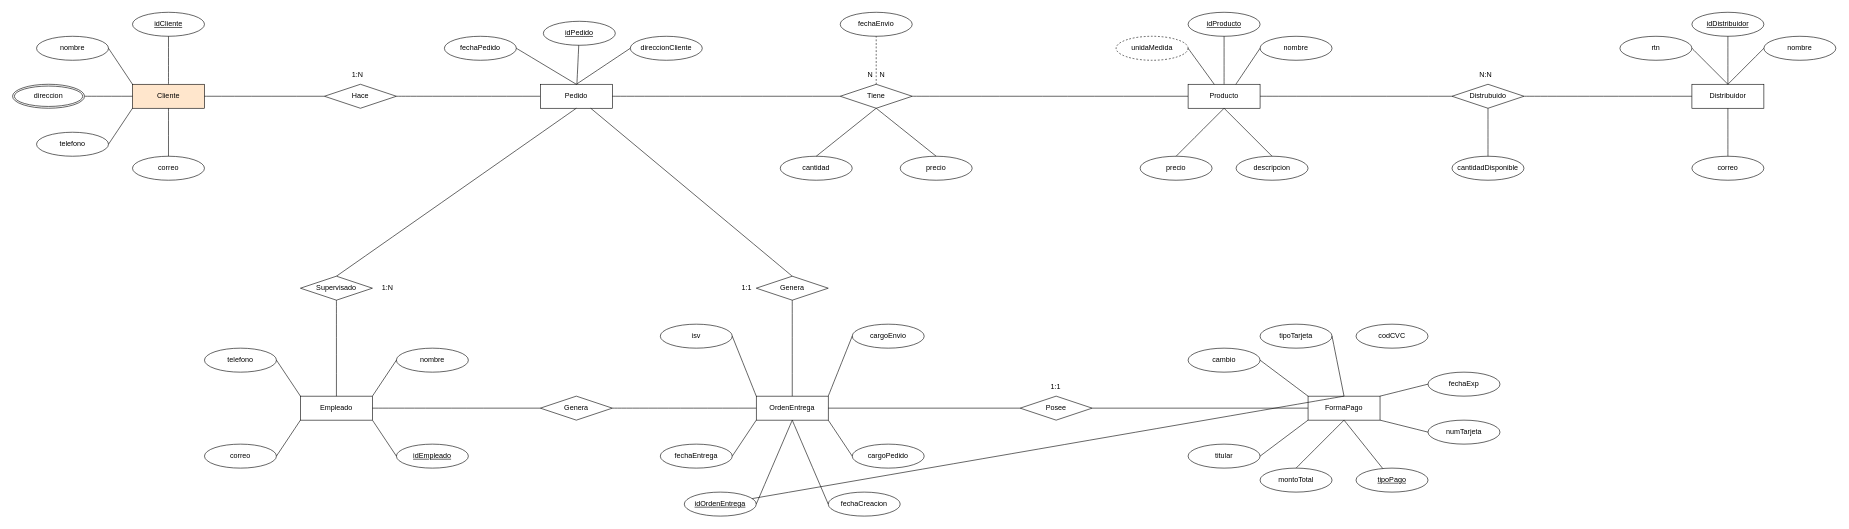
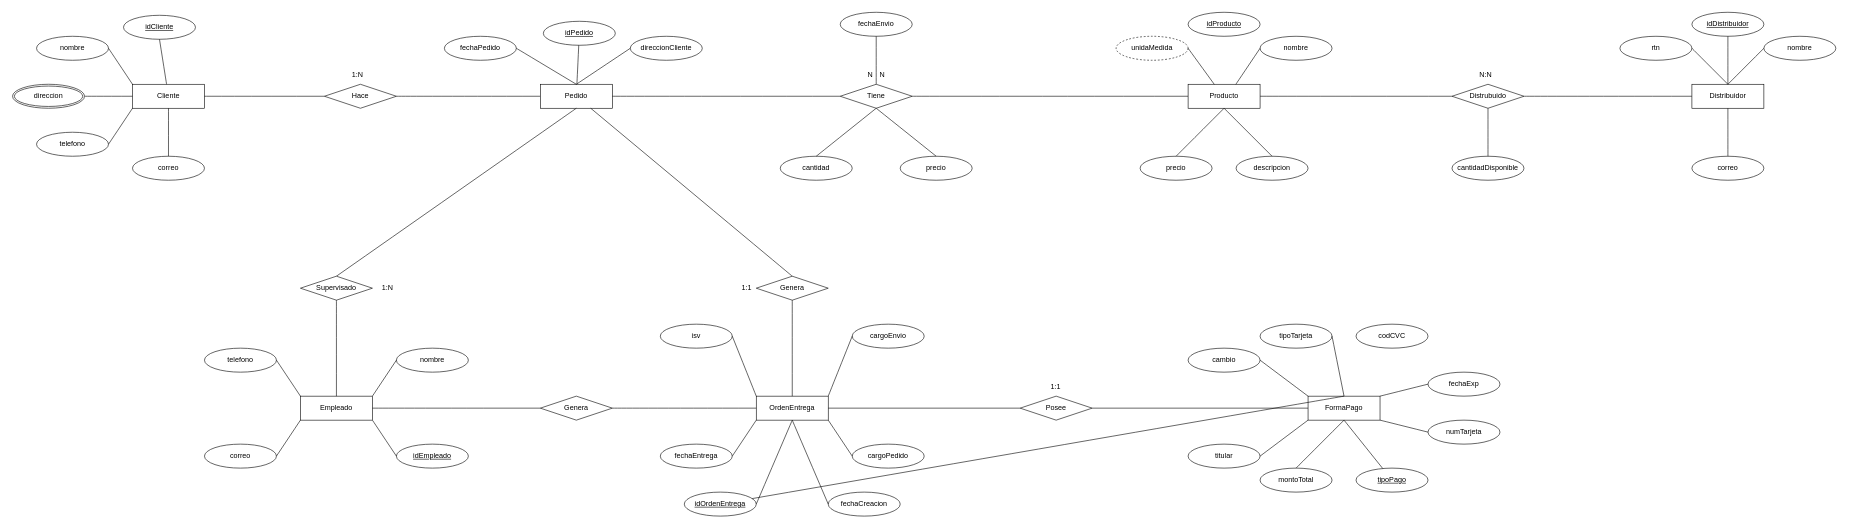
(168, 24) -> (159, 27)
(876, 60) -> (876, 60)
(1224, 60) -> none
(168, 96) -> (168, 96)
